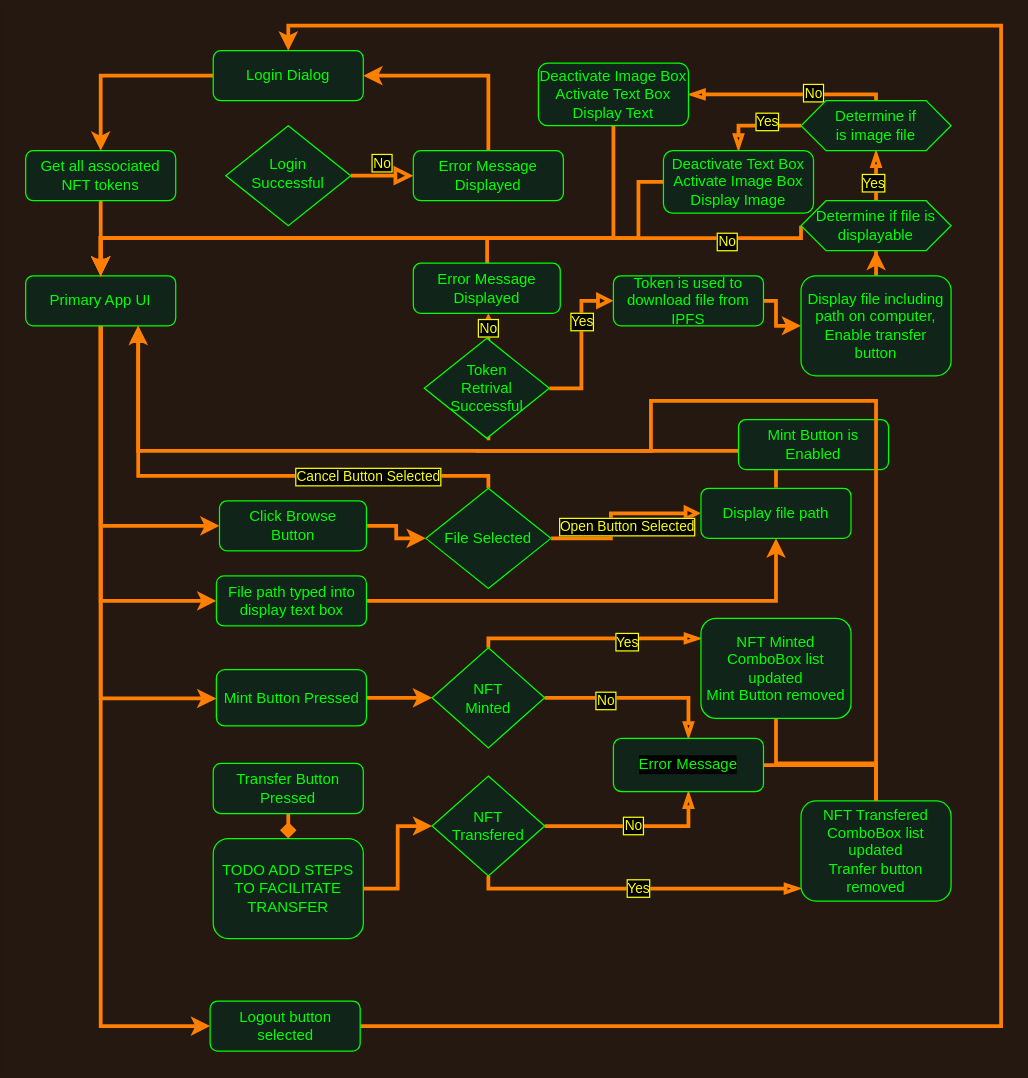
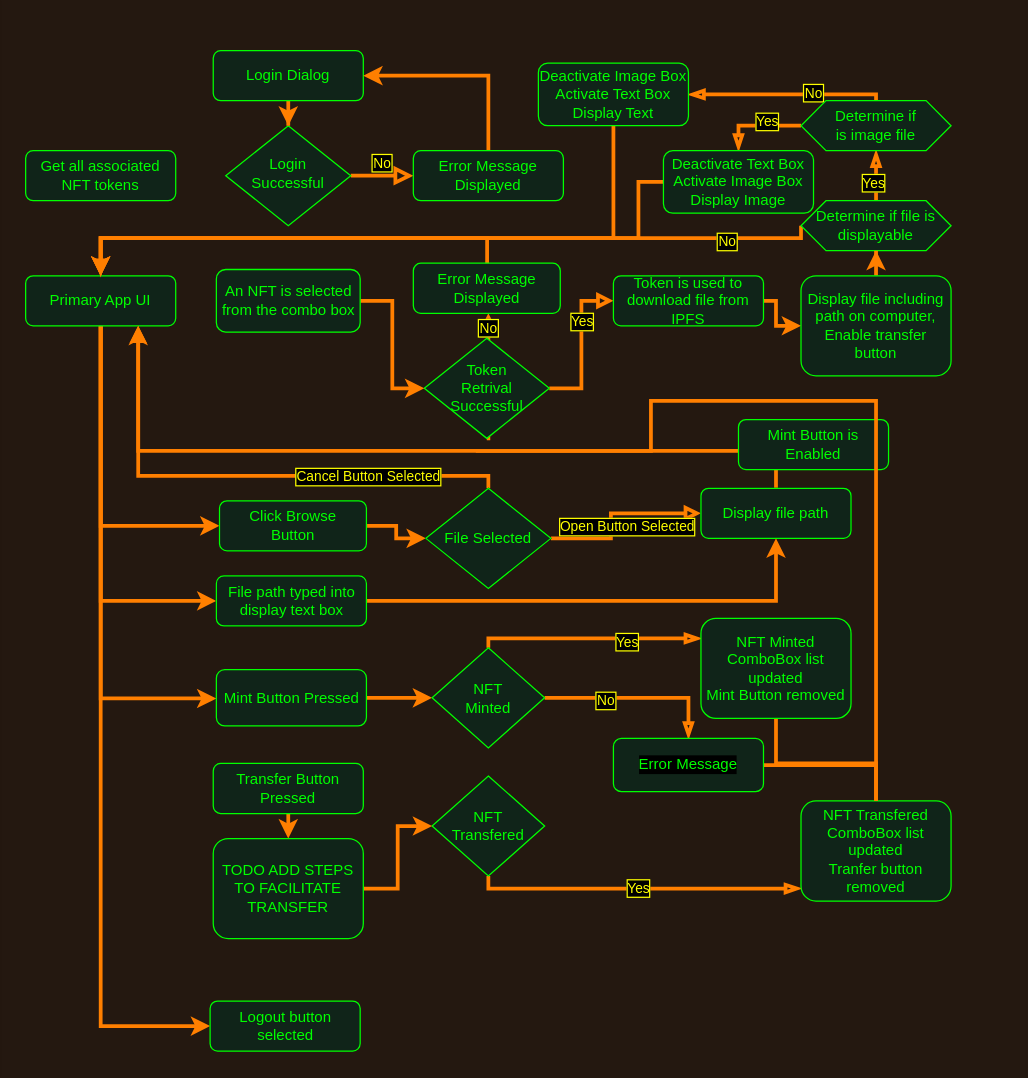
(126, 76) -> (288, 120)
(101, 218) -> none
none -> (288, 301)
none -> (392, 338)
(1001, 484) -> none
(288, 822) -> (288, 822)
(625, 826) -> none
